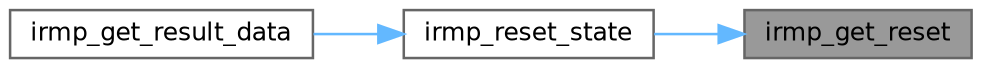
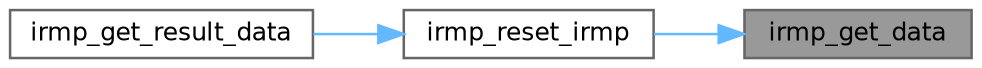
(529, 34) -> (529, 34)
(858, 34) -> (858, 34)
